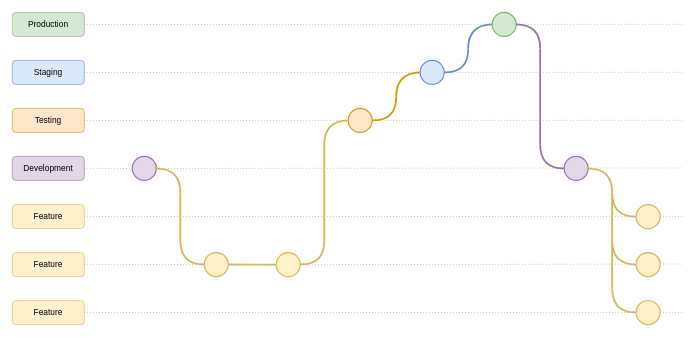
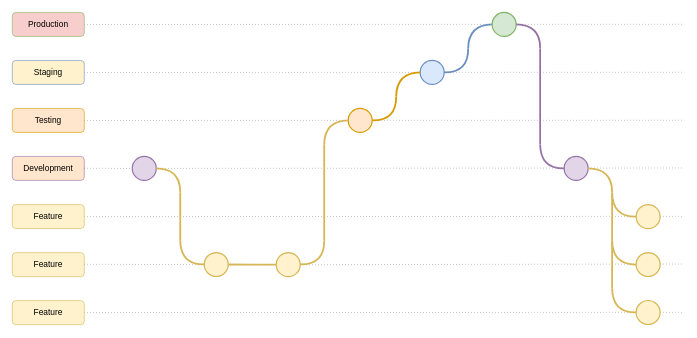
(48, 24) -> (48, 24)
(48, 72) -> (48, 72)
(48, 168) -> (48, 168)
